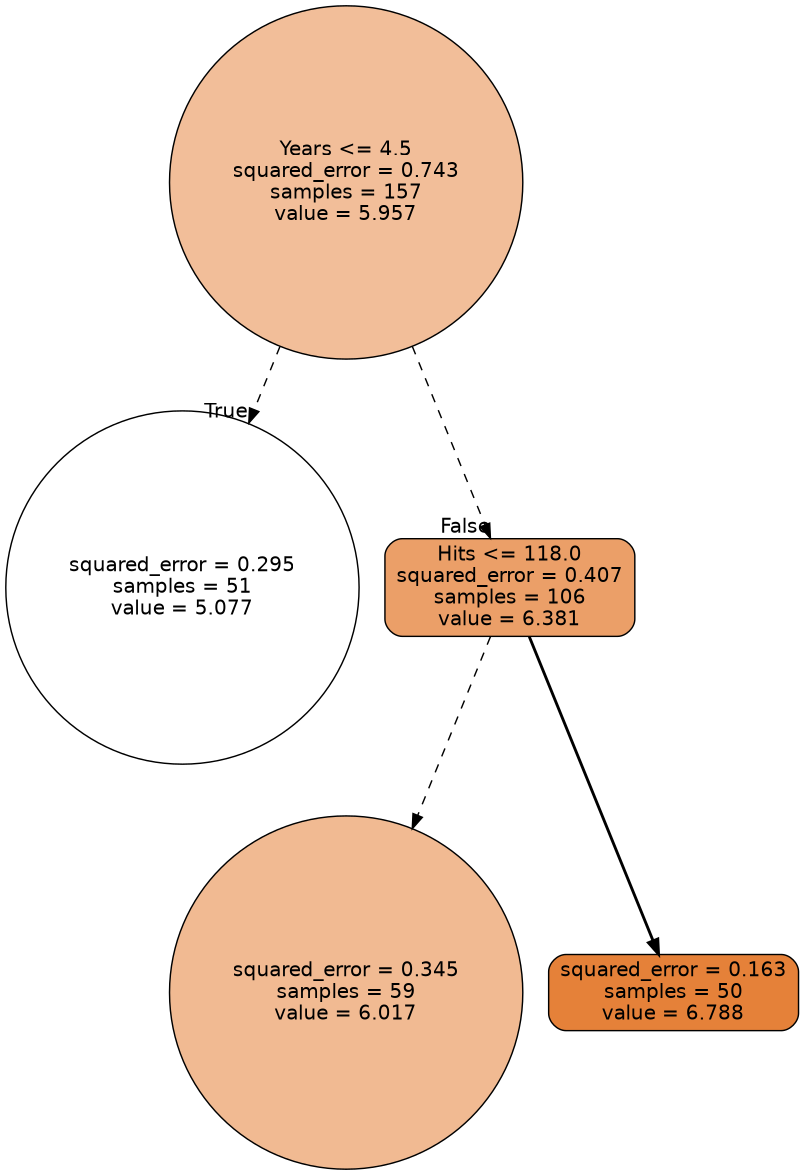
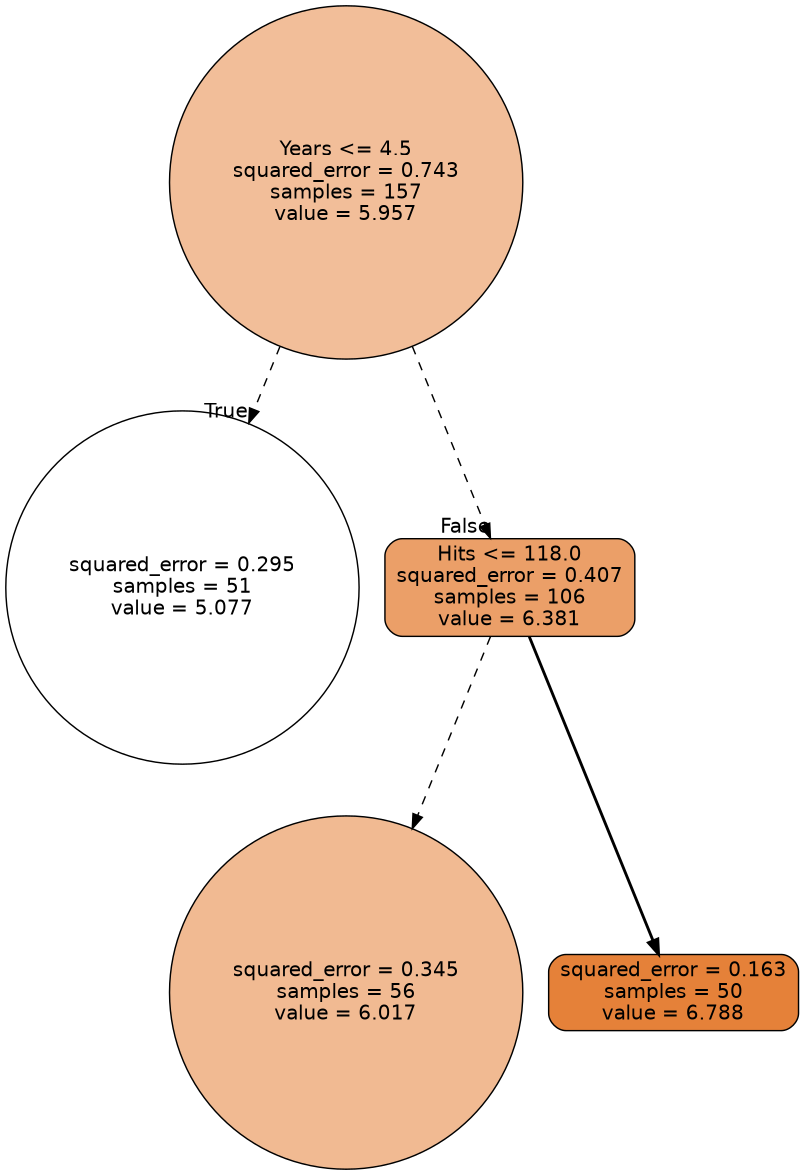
(346, 993) -> (346, 993)
